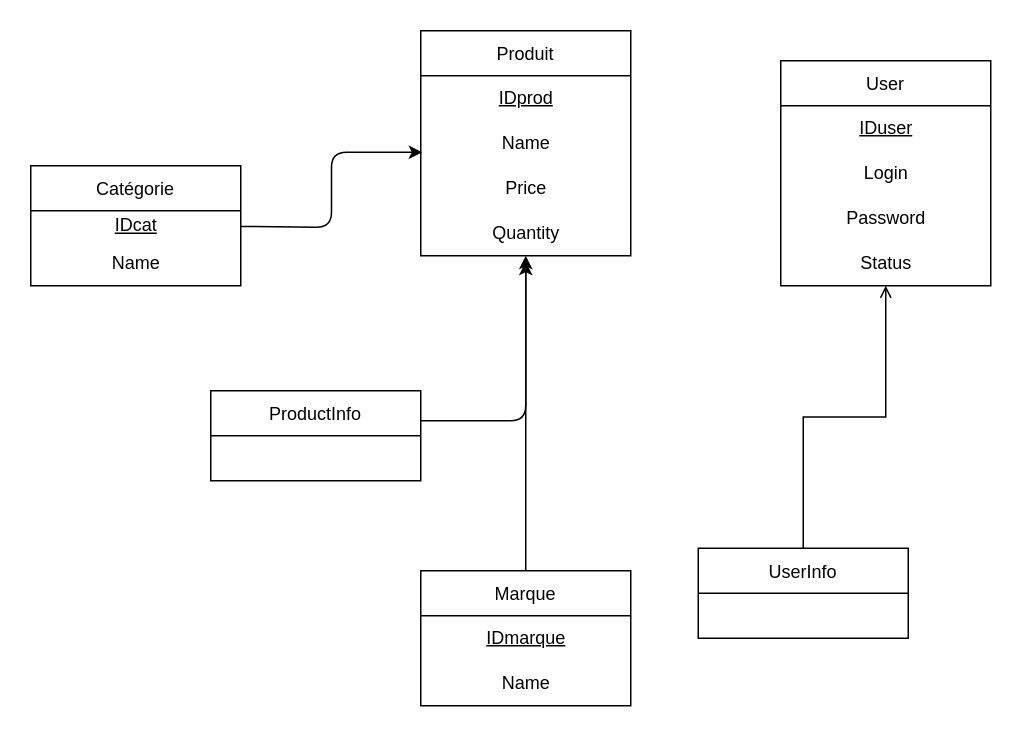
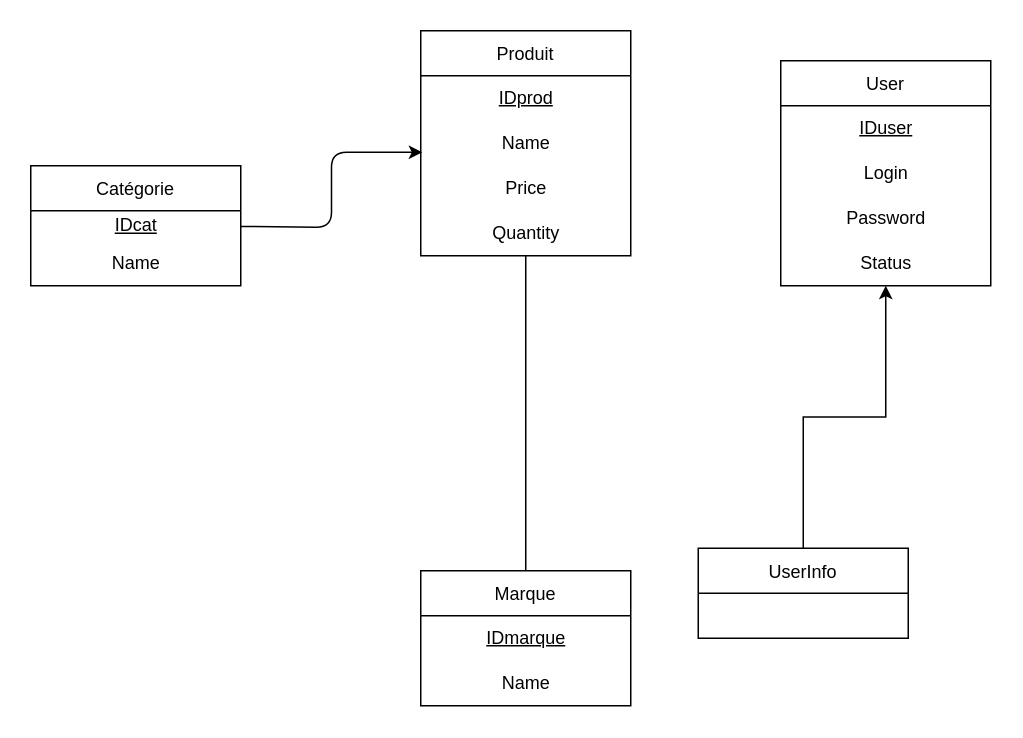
(526, 268) -> (526, 264)
(886, 294) -> (886, 297)
(471, 421) -> none
(316, 436) -> none
